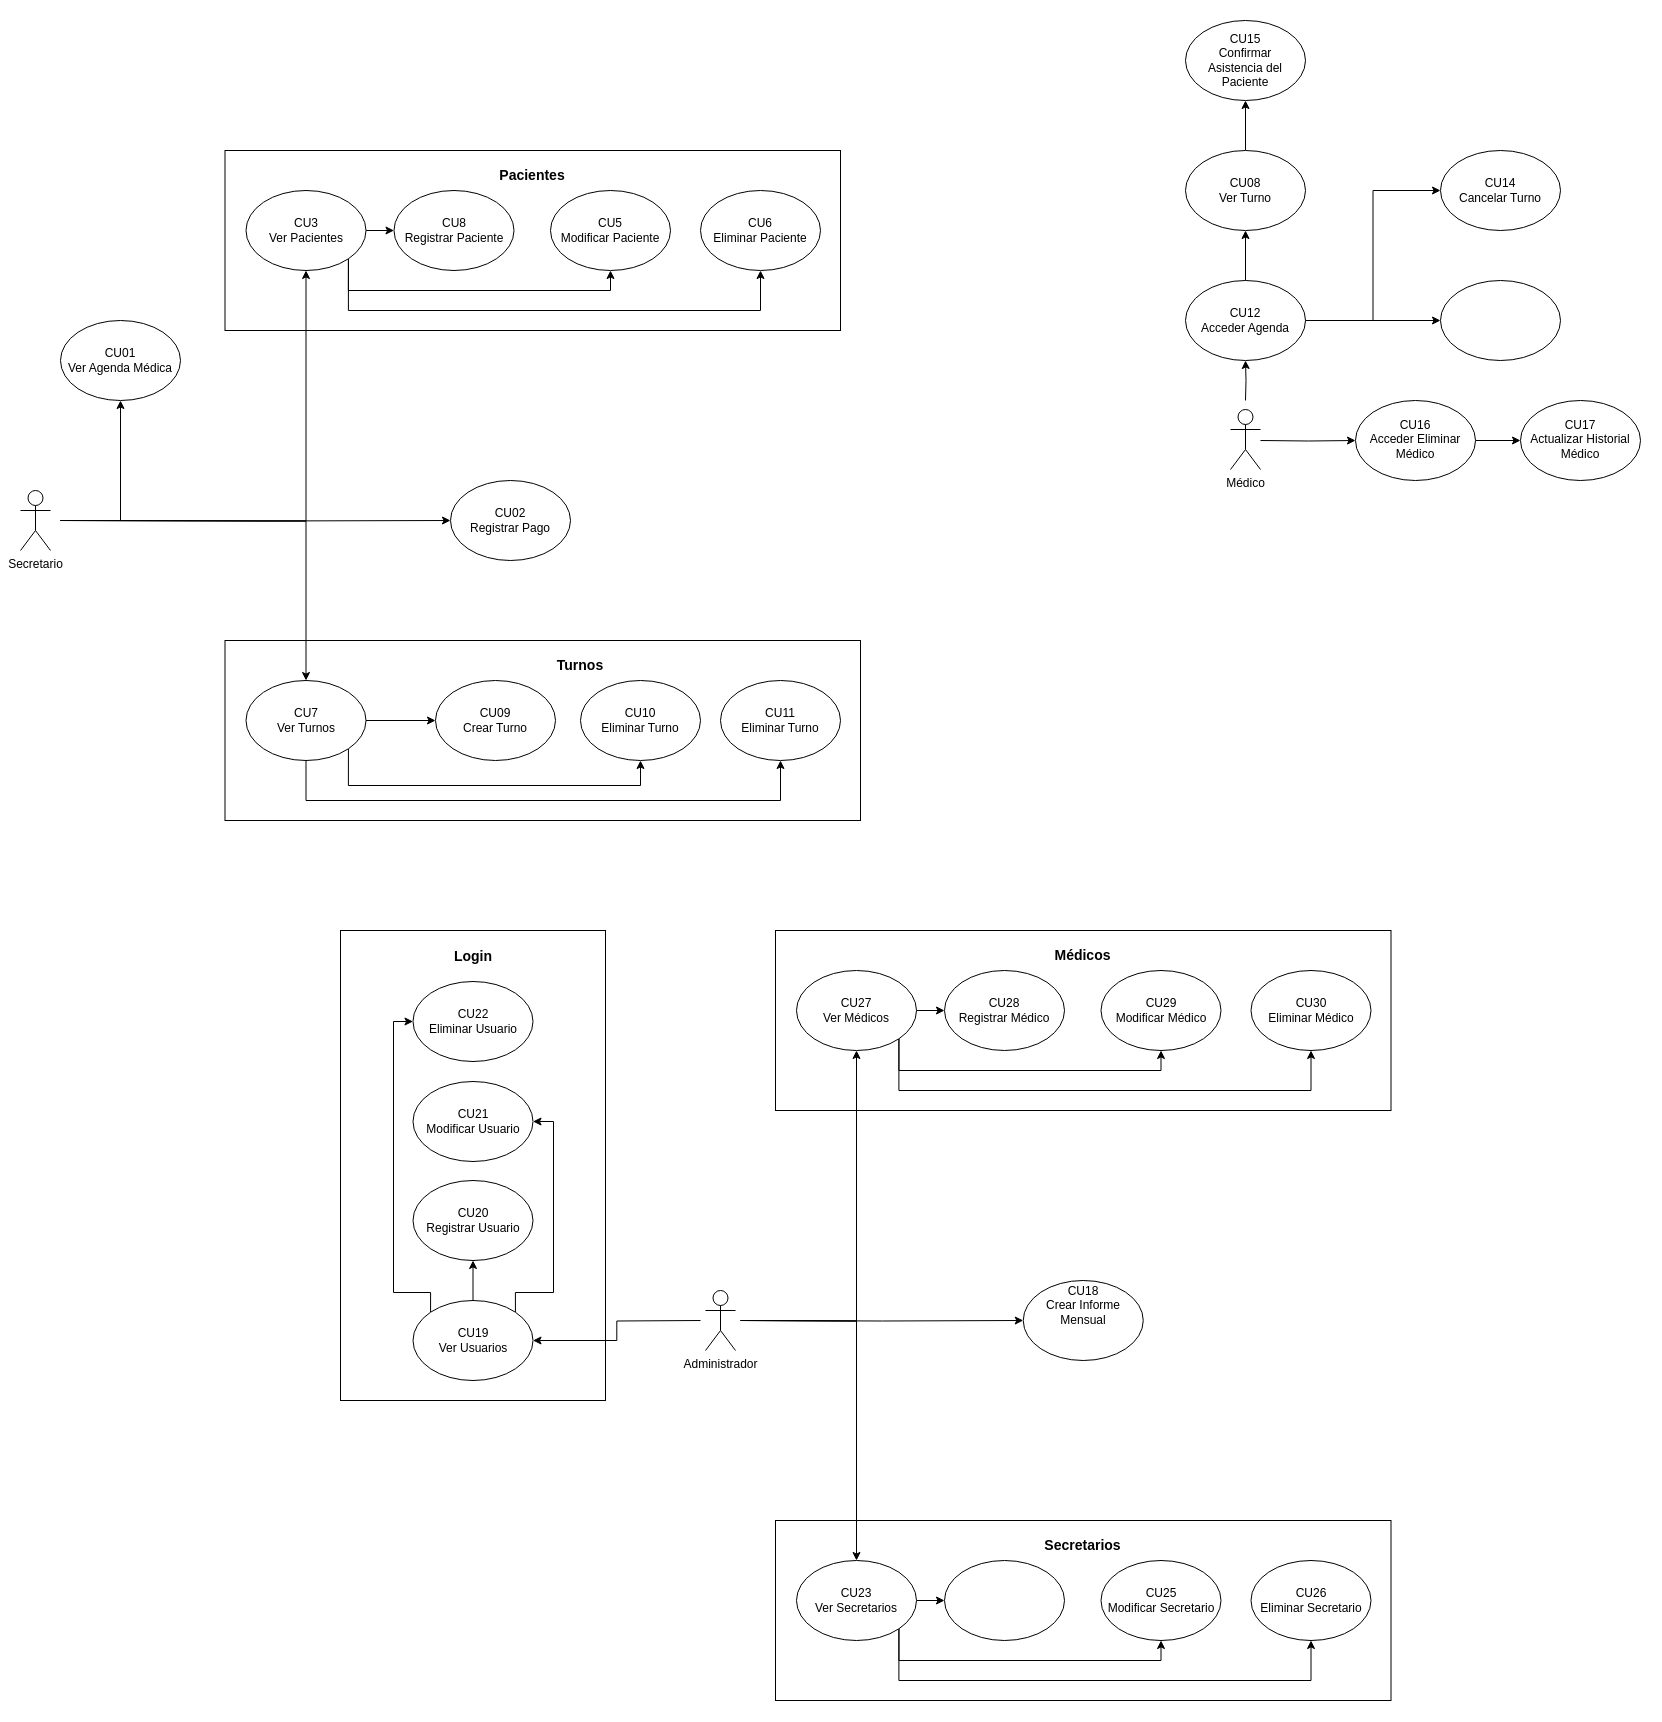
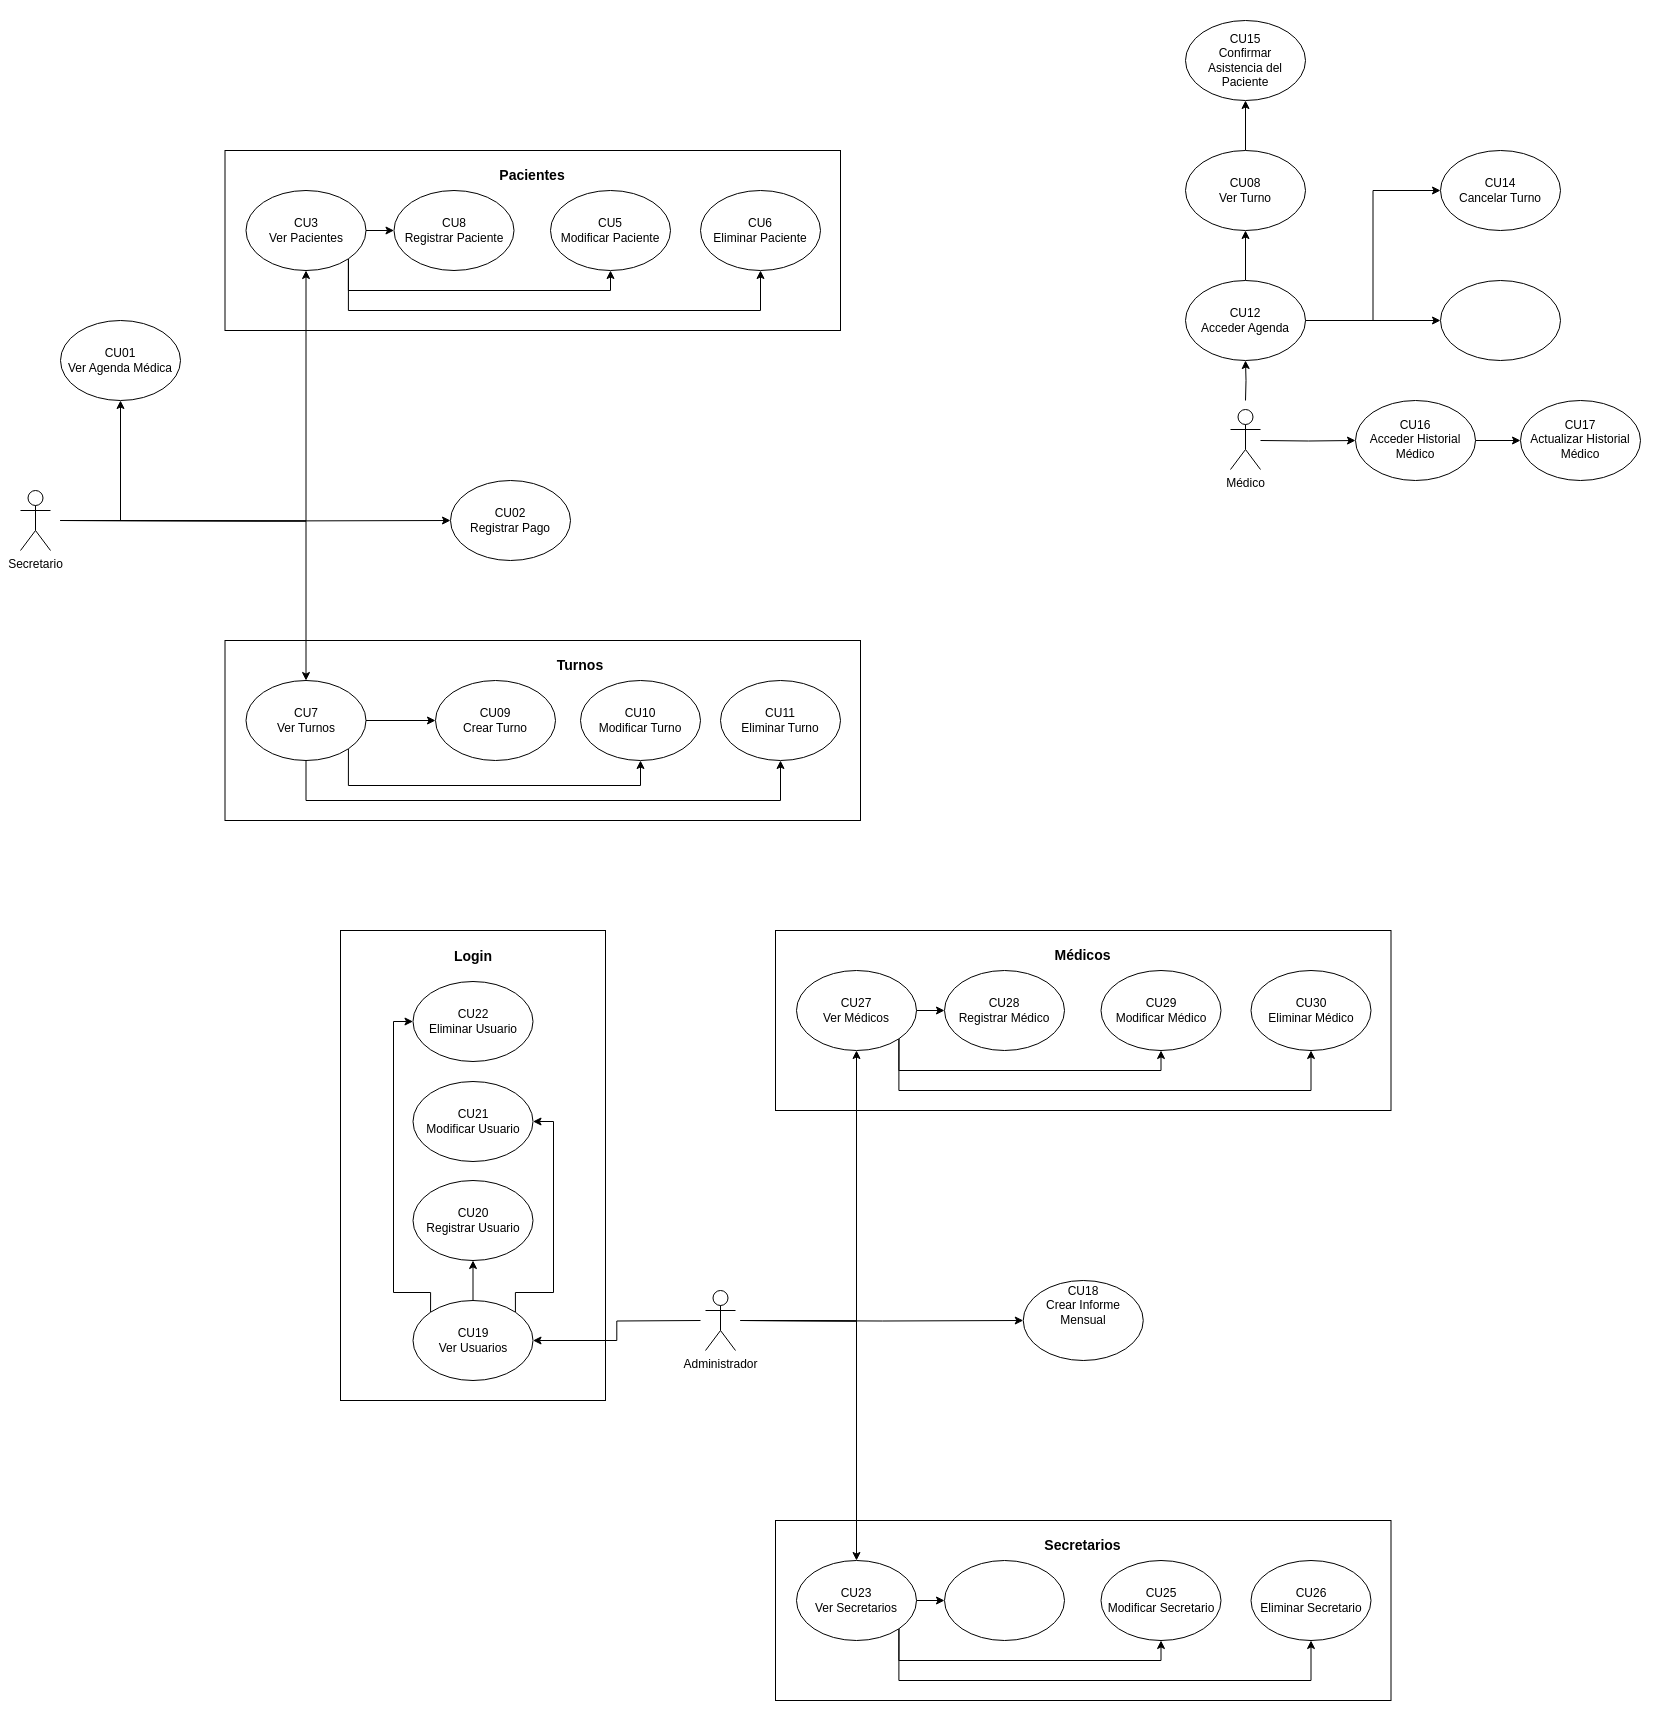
(1416, 440) -> (1416, 440)
(641, 721) -> (641, 721)
